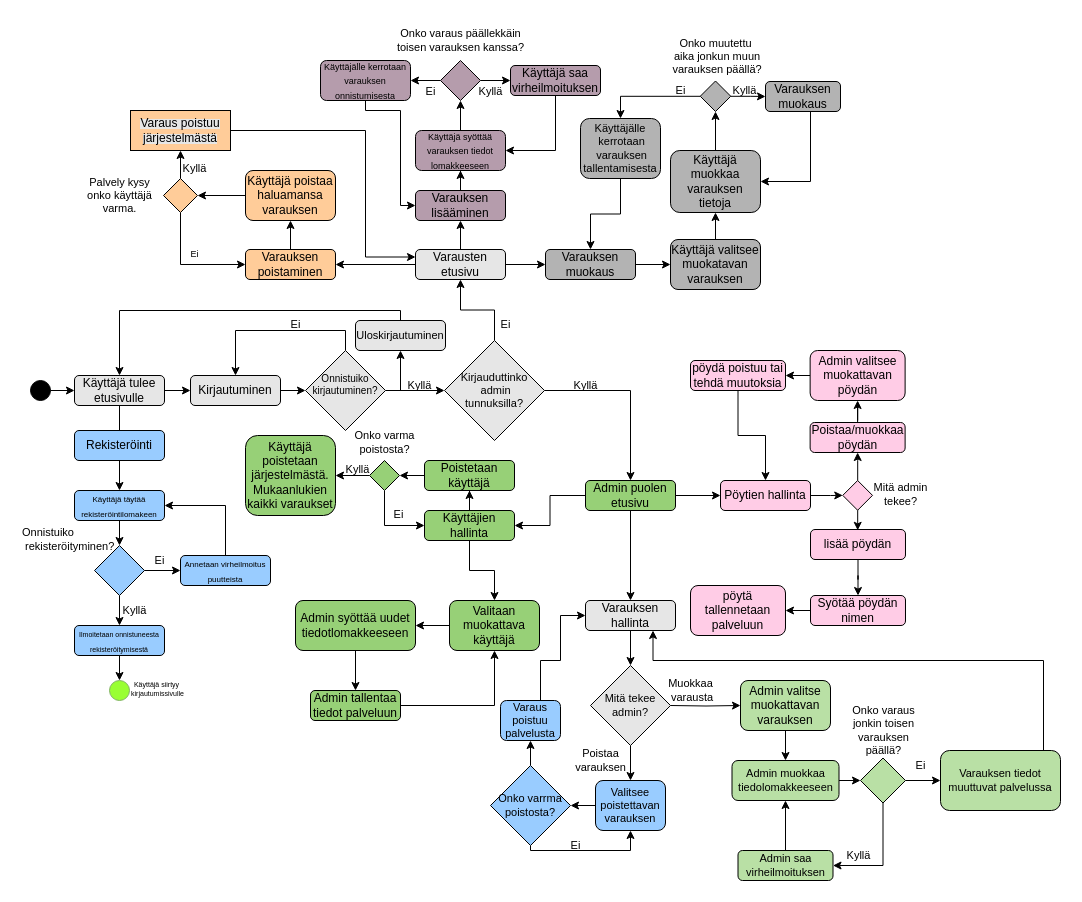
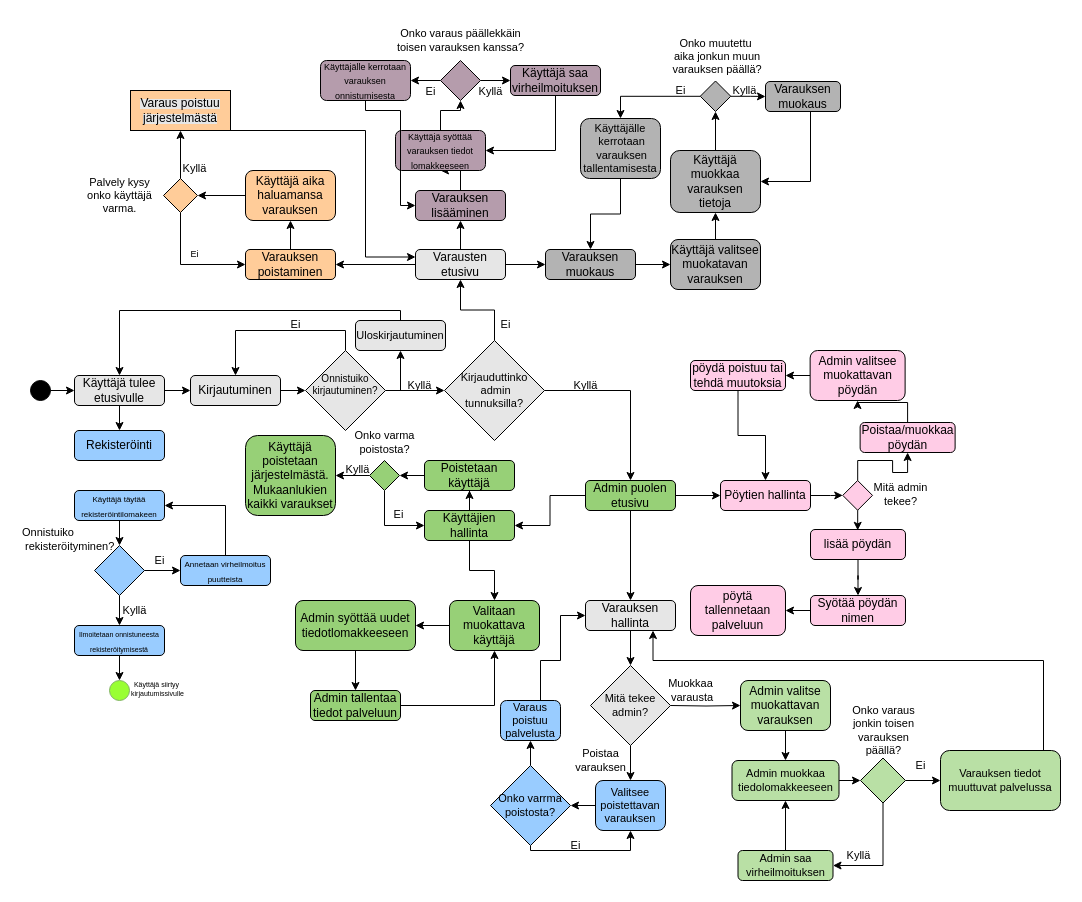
(181, 131) -> (181, 111)
(461, 151) -> (441, 151)
(291, 196) -> (291, 196)
(120, 424) -> (120, 422)
(858, 438) -> (908, 438)
(120, 472) -> none
